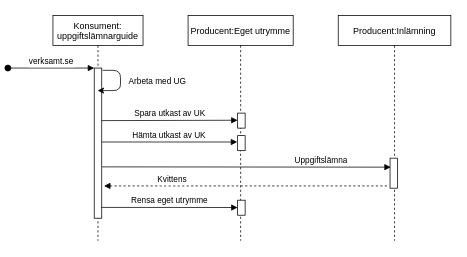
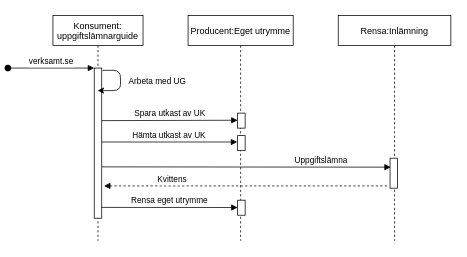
(394, 31) -> (394, 31)
